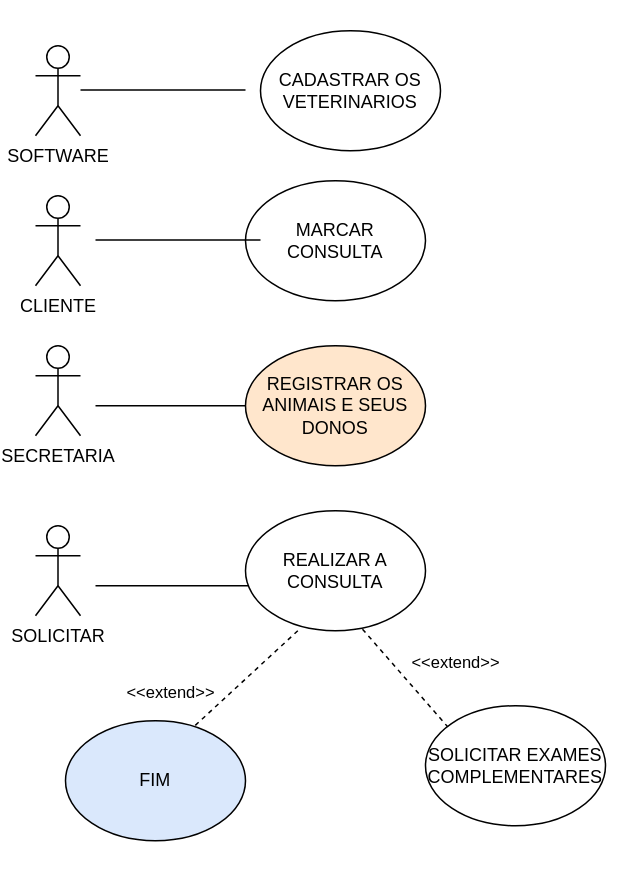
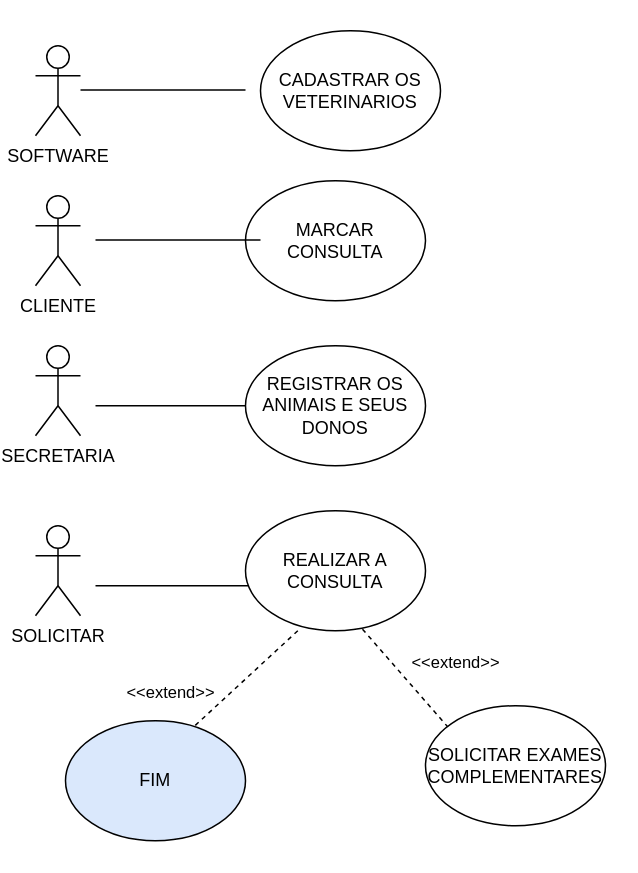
(335, 406) -> (335, 406)
